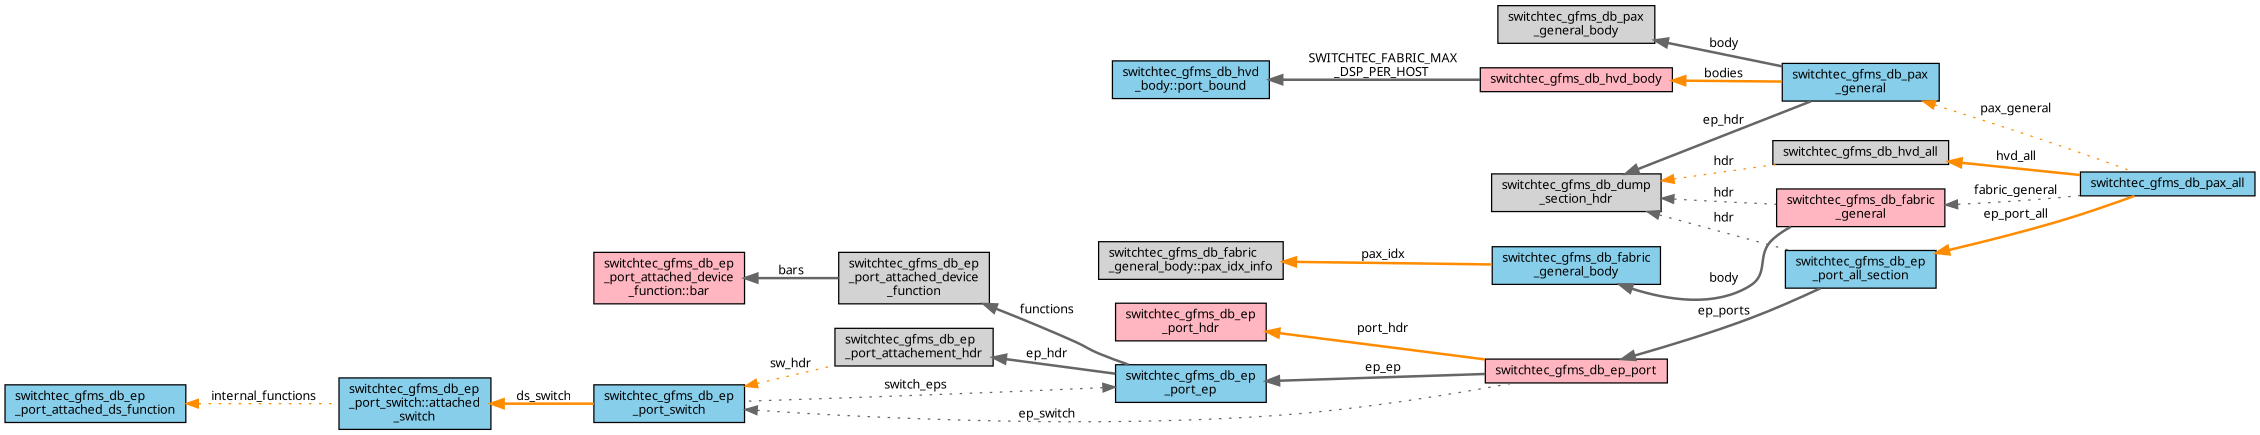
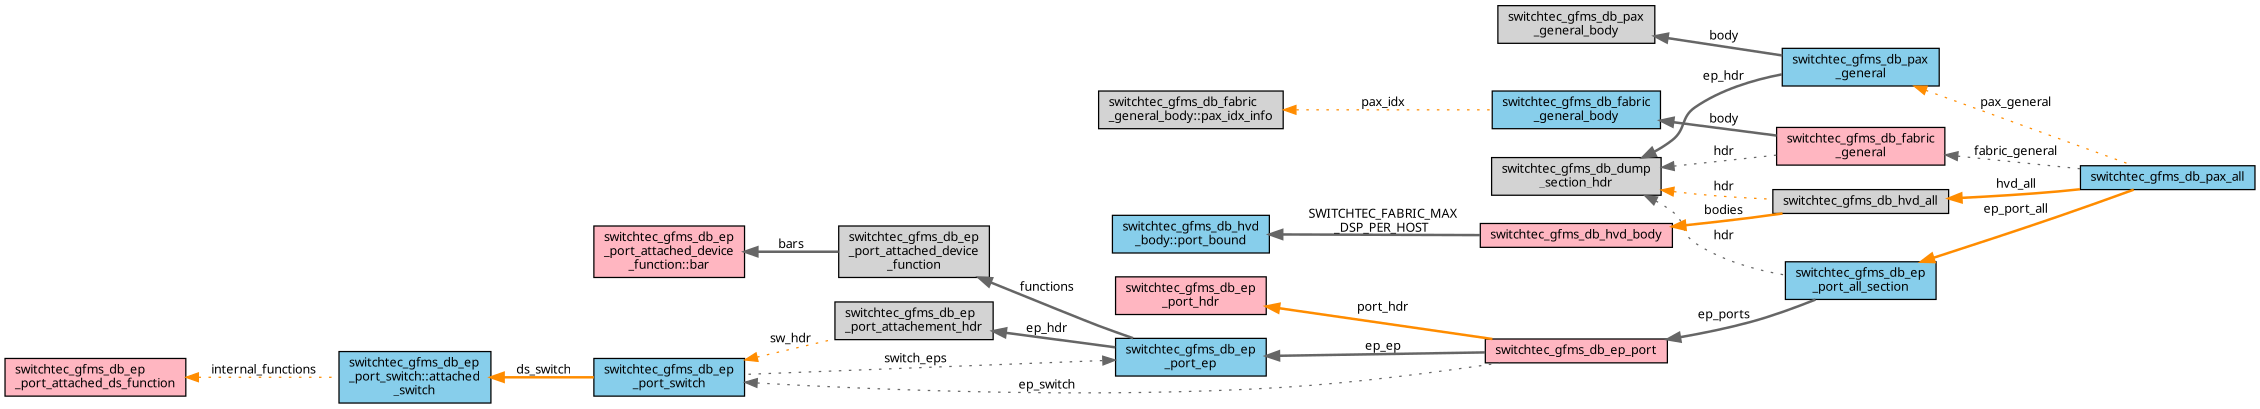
(1734, 81) -> (1734, 220)
(1394, 263) -> (1394, 110)
(95, 404) -> (95, 377)
